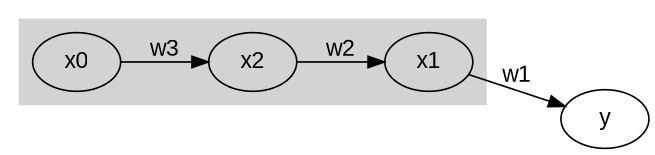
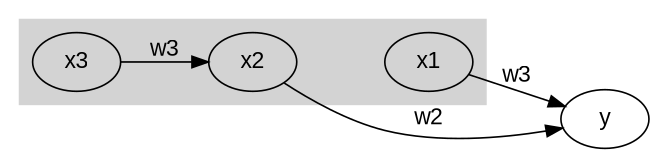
(77, 62) -> (77, 62)
(333, 62) -> (410, 135)
(517, 76) -> (517, 76)
